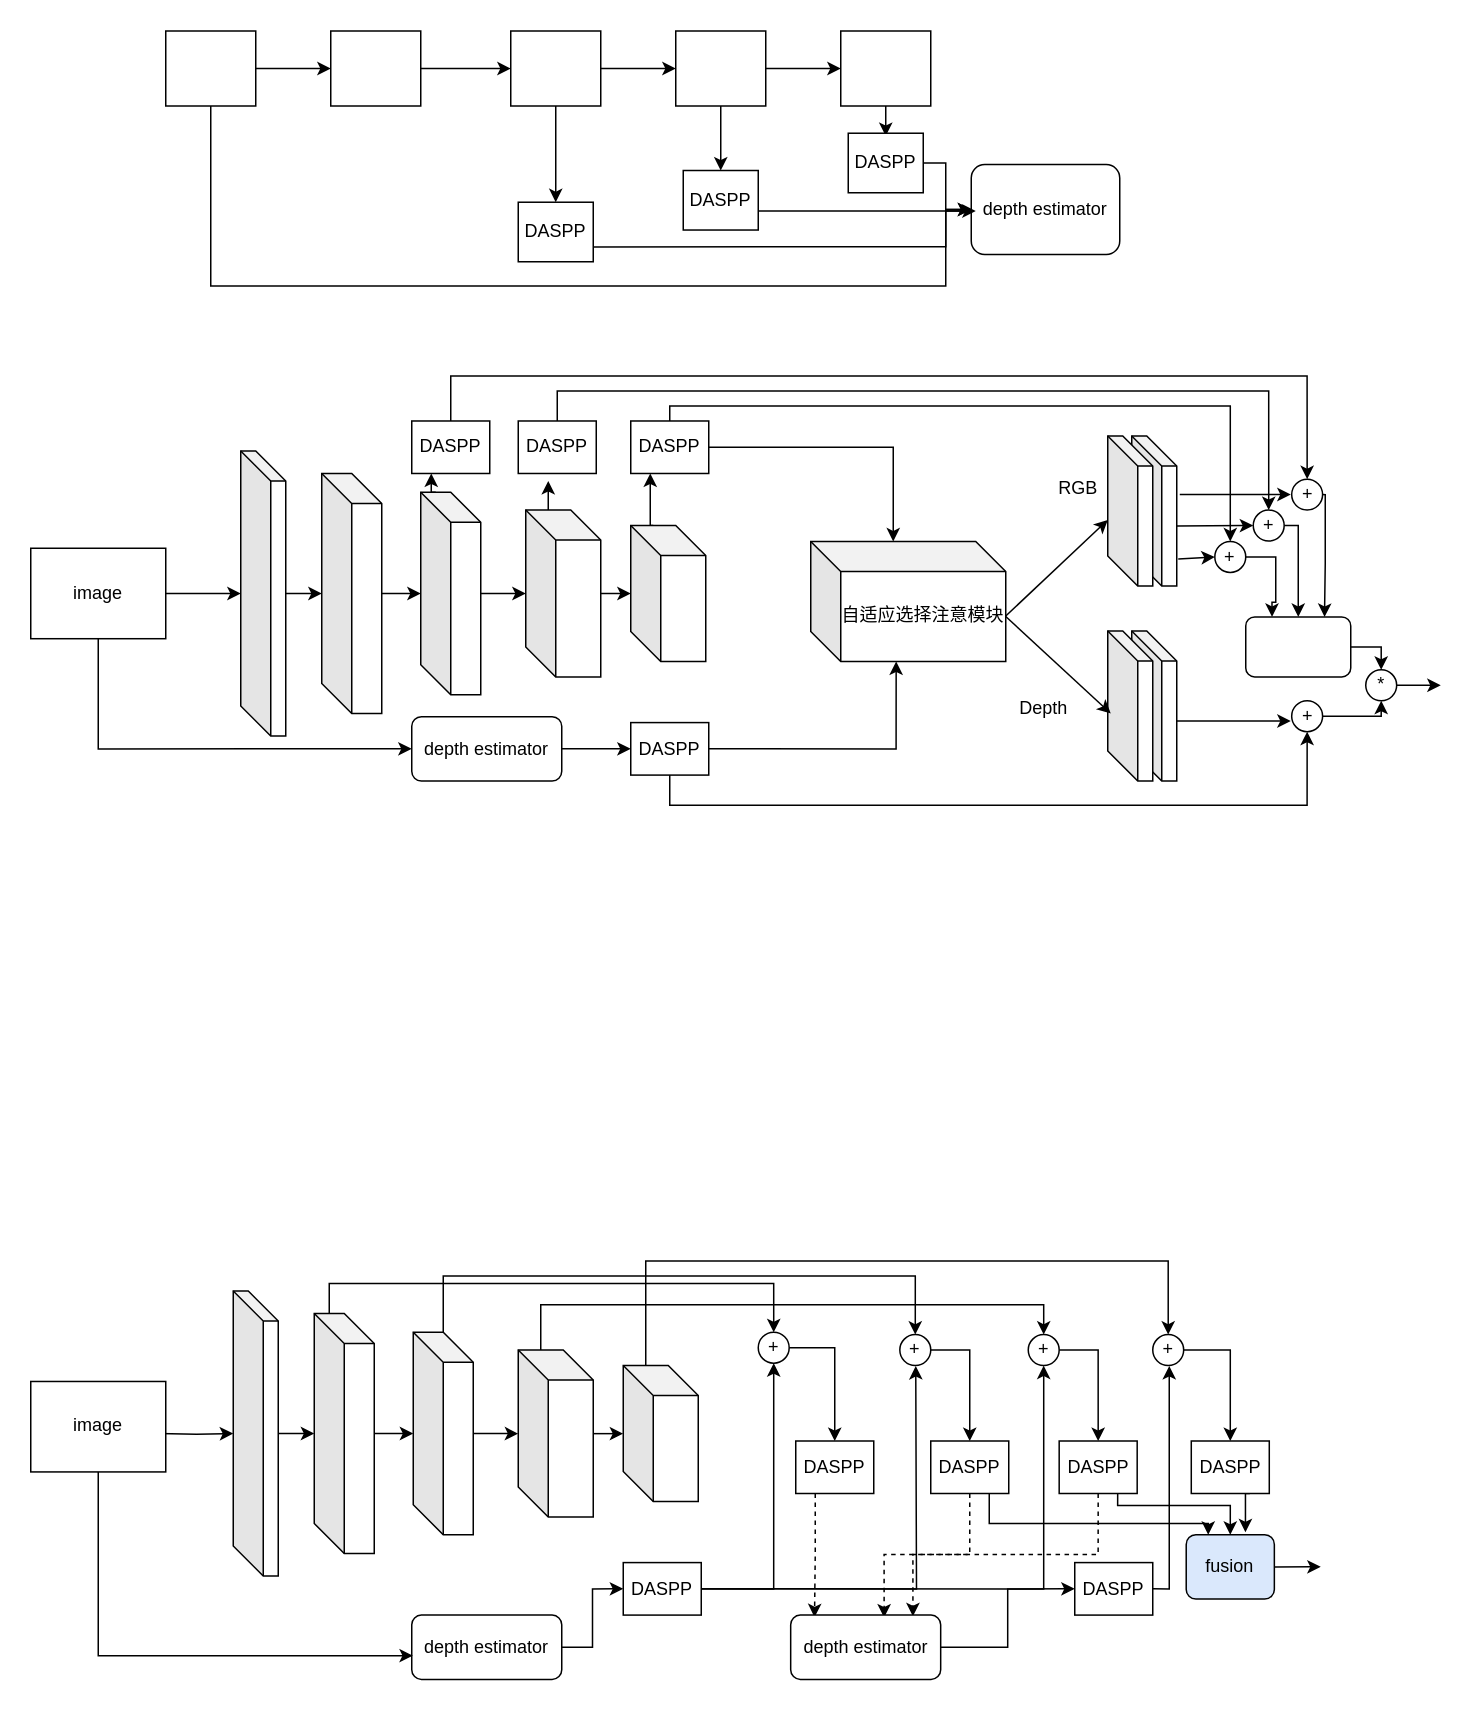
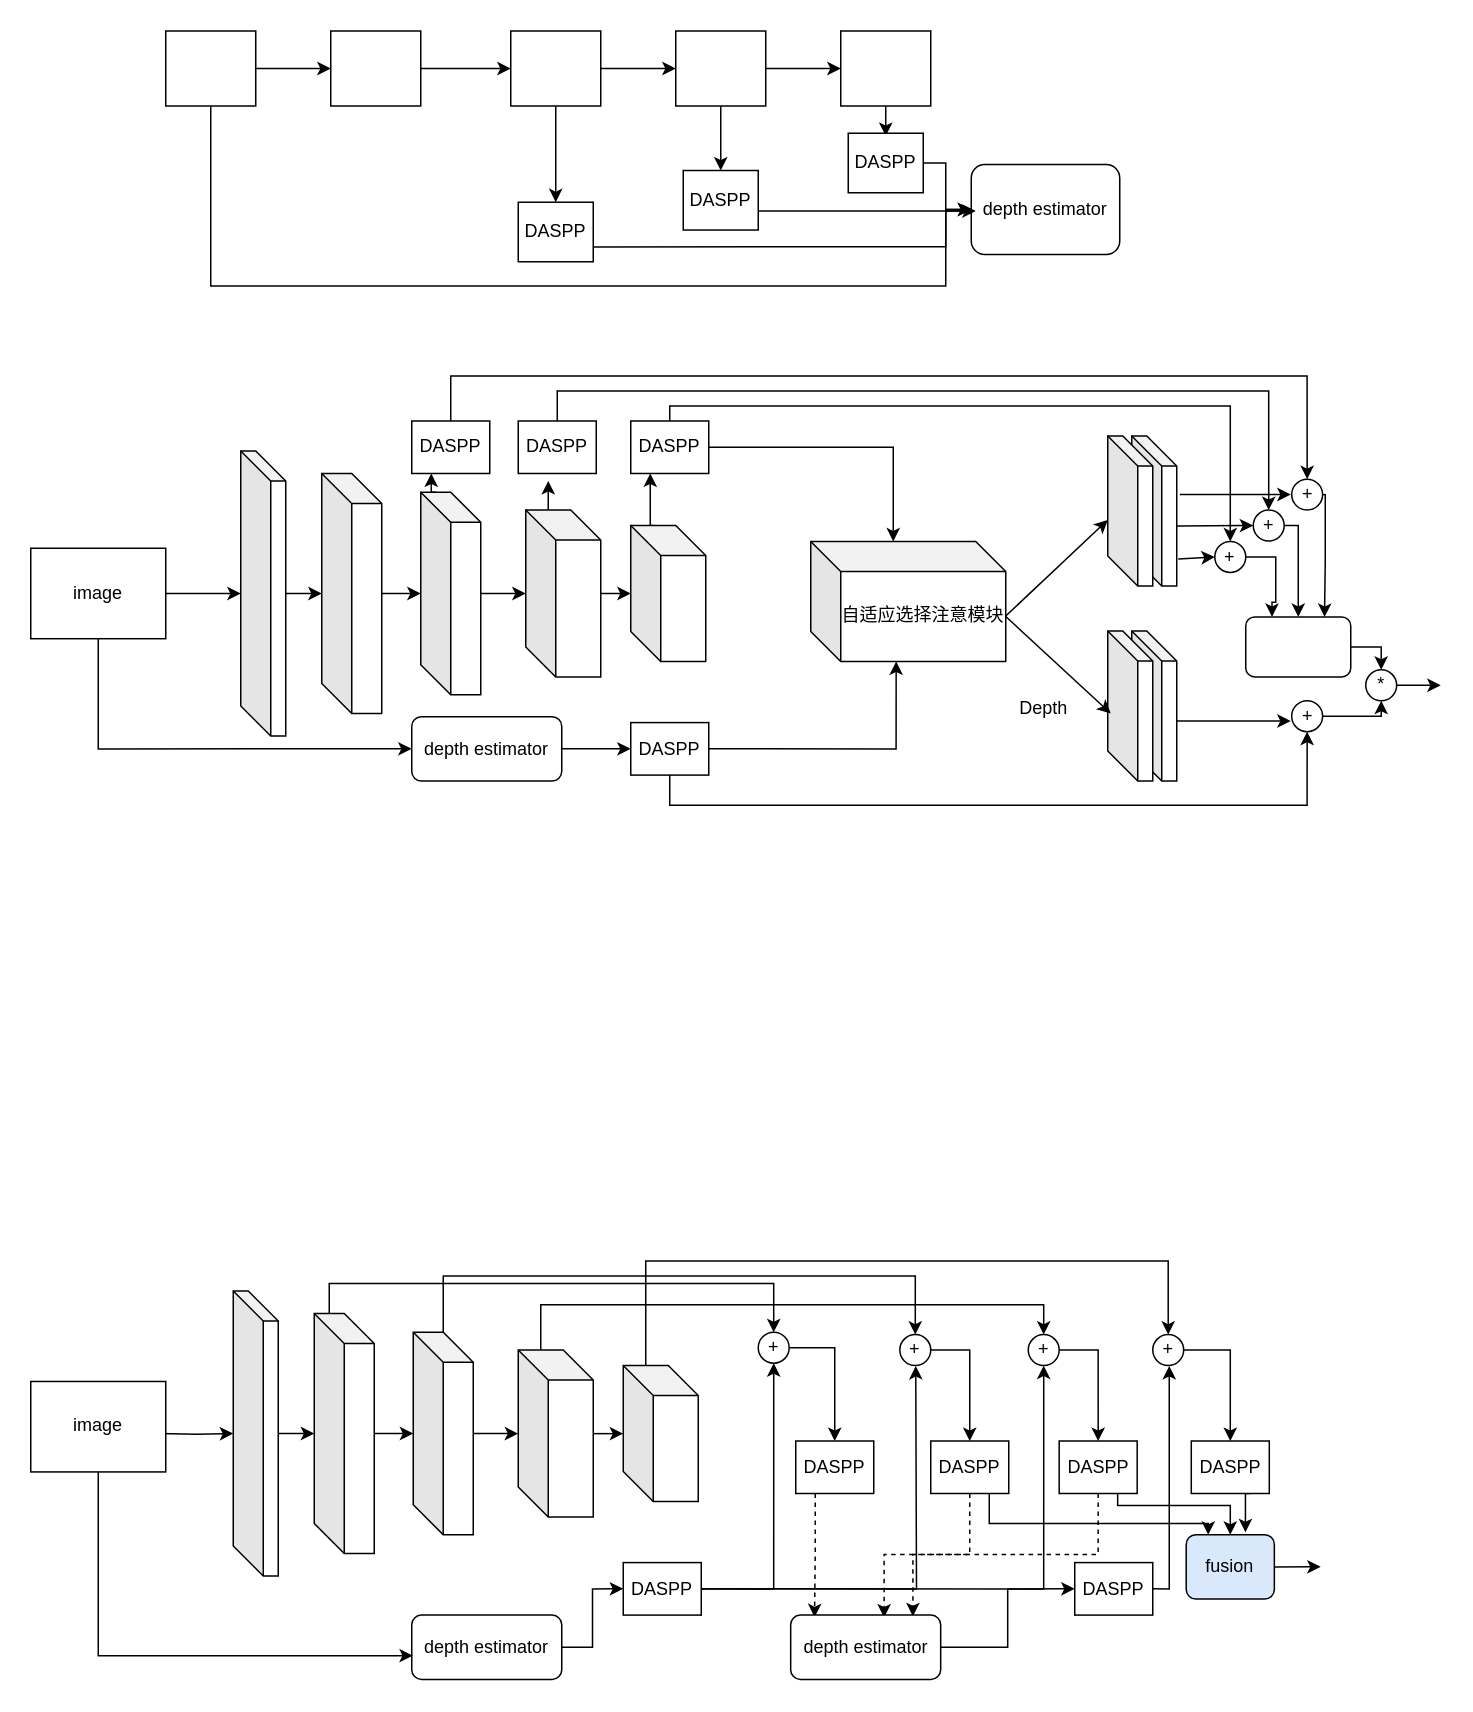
(1078, 488) -> none
